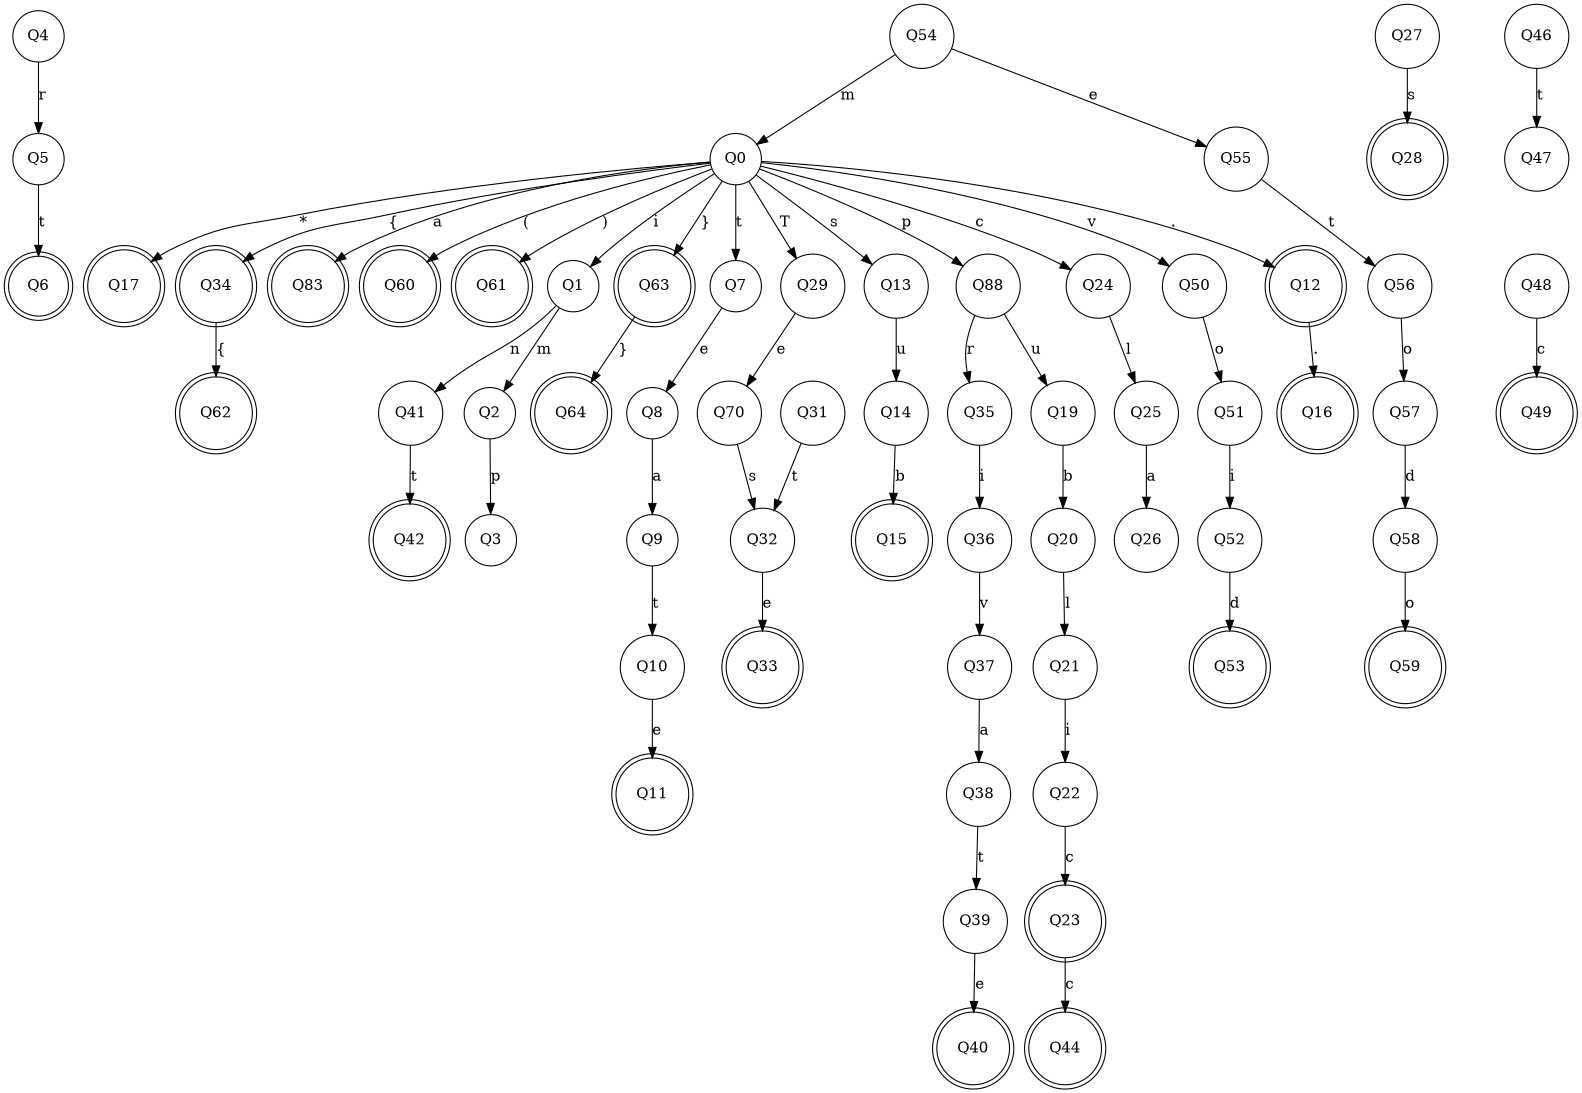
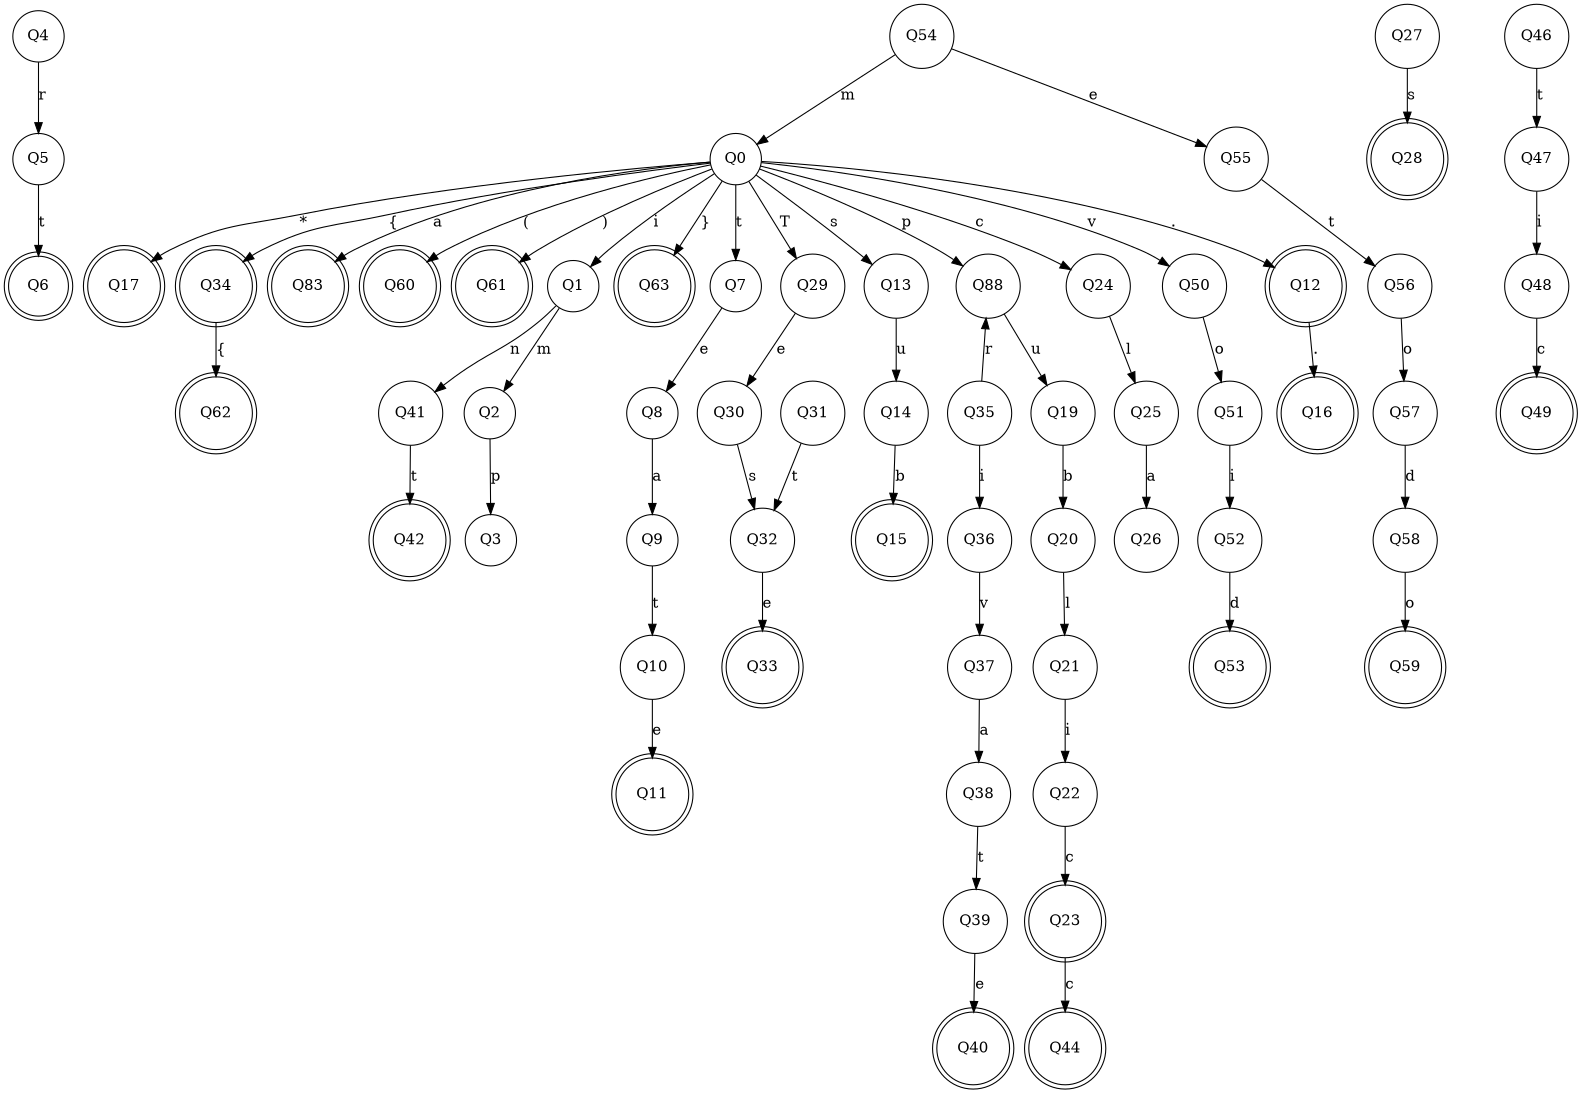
none -> (1537, 217)
(967, 343) -> (984, 355)
(571, 413) -> none
(729, 413) -> (729, 413)
